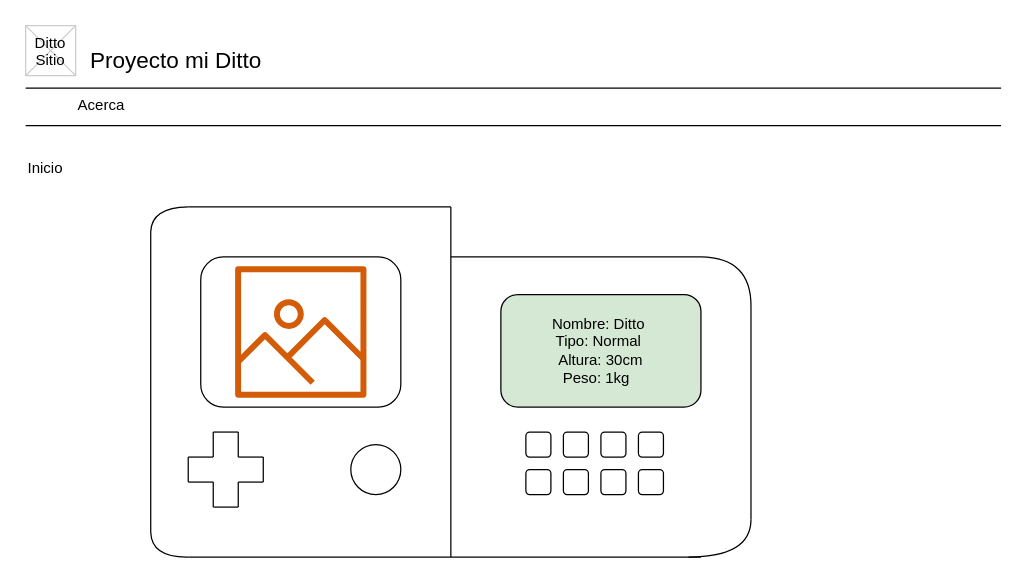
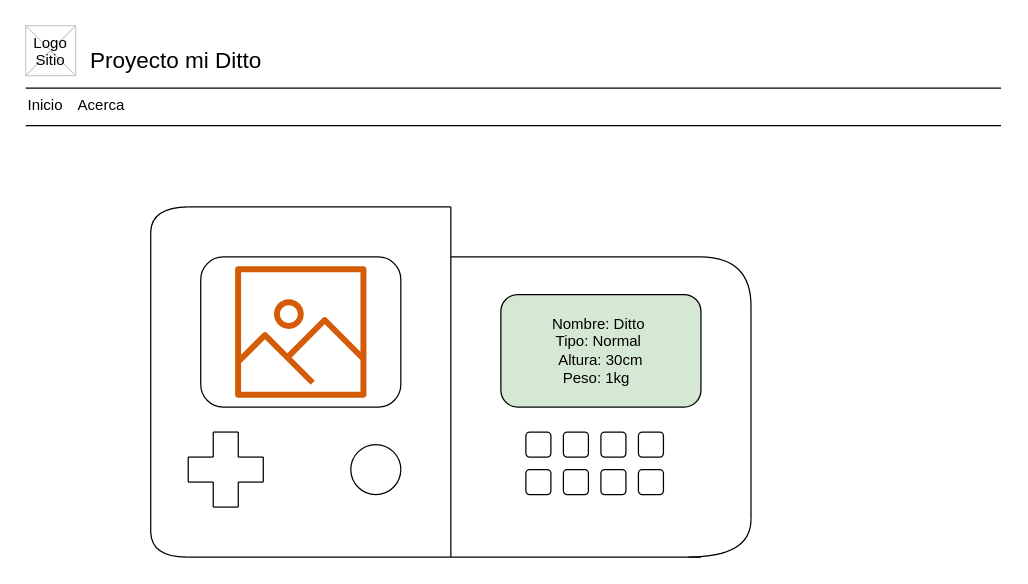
(50, 43) -> (50, 43)
(44, 169) -> (44, 107)
